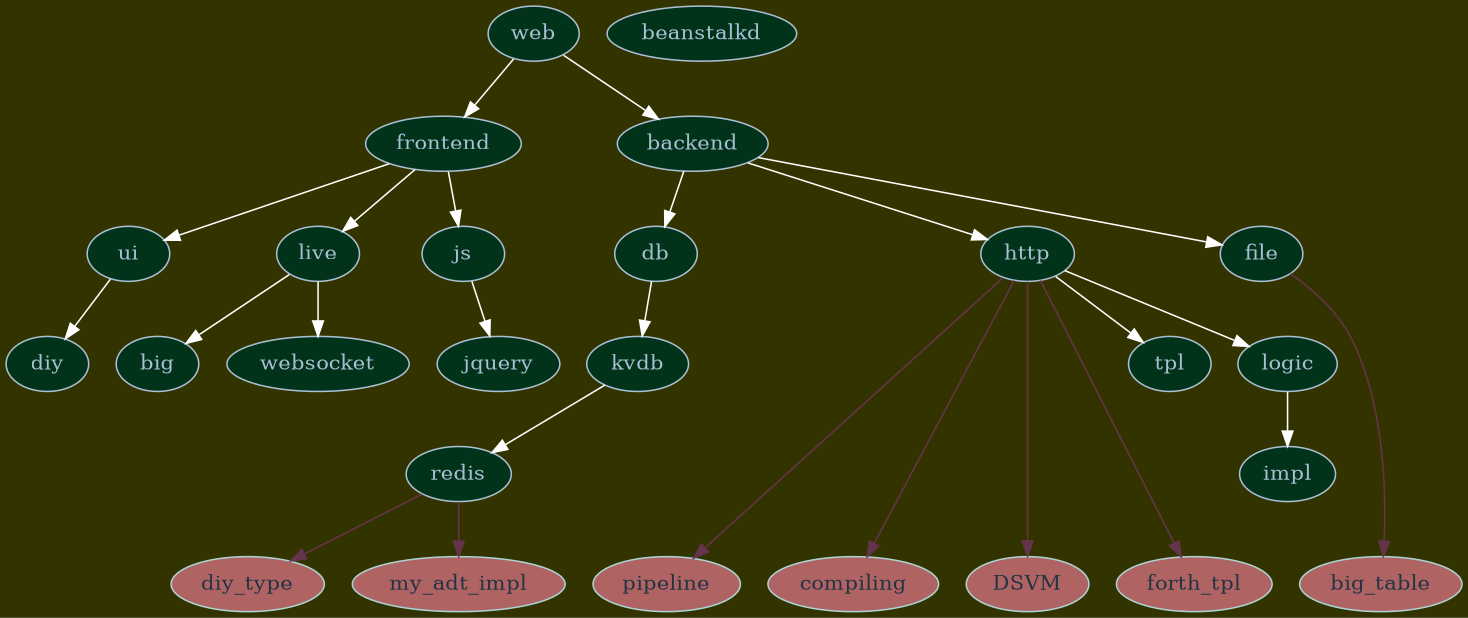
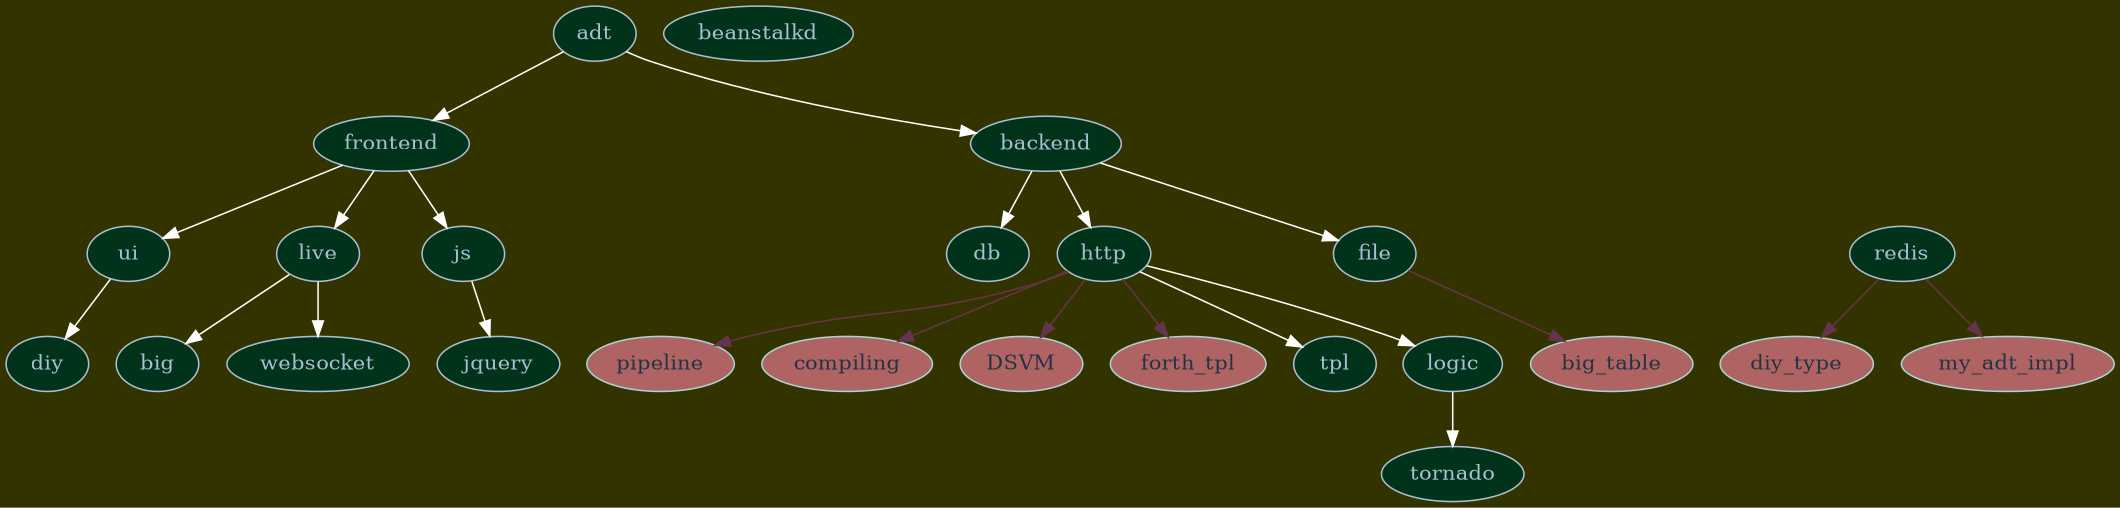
(534, 34) -> (595, 34)
(638, 364) -> none
(1288, 474) -> (1453, 474)
